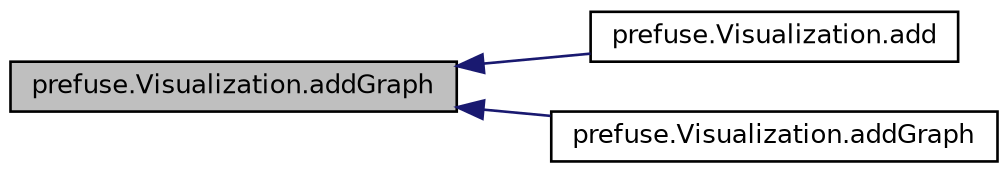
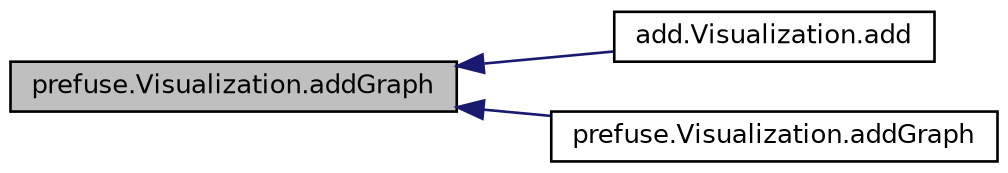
(774, 37) -> (774, 37)
